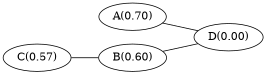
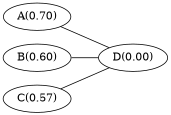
(85, 58) -> (85, 78)
